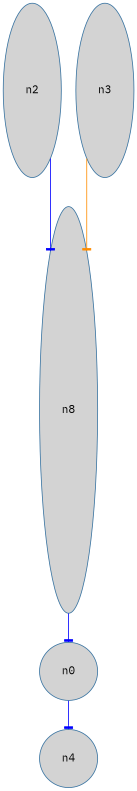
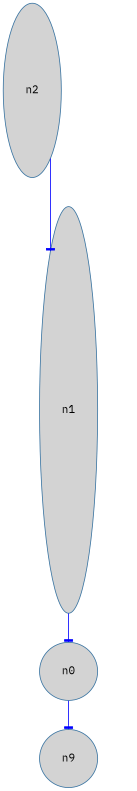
(105, 90) -> none
(69, 410) -> (69, 410)
(69, 759) -> (69, 759)
